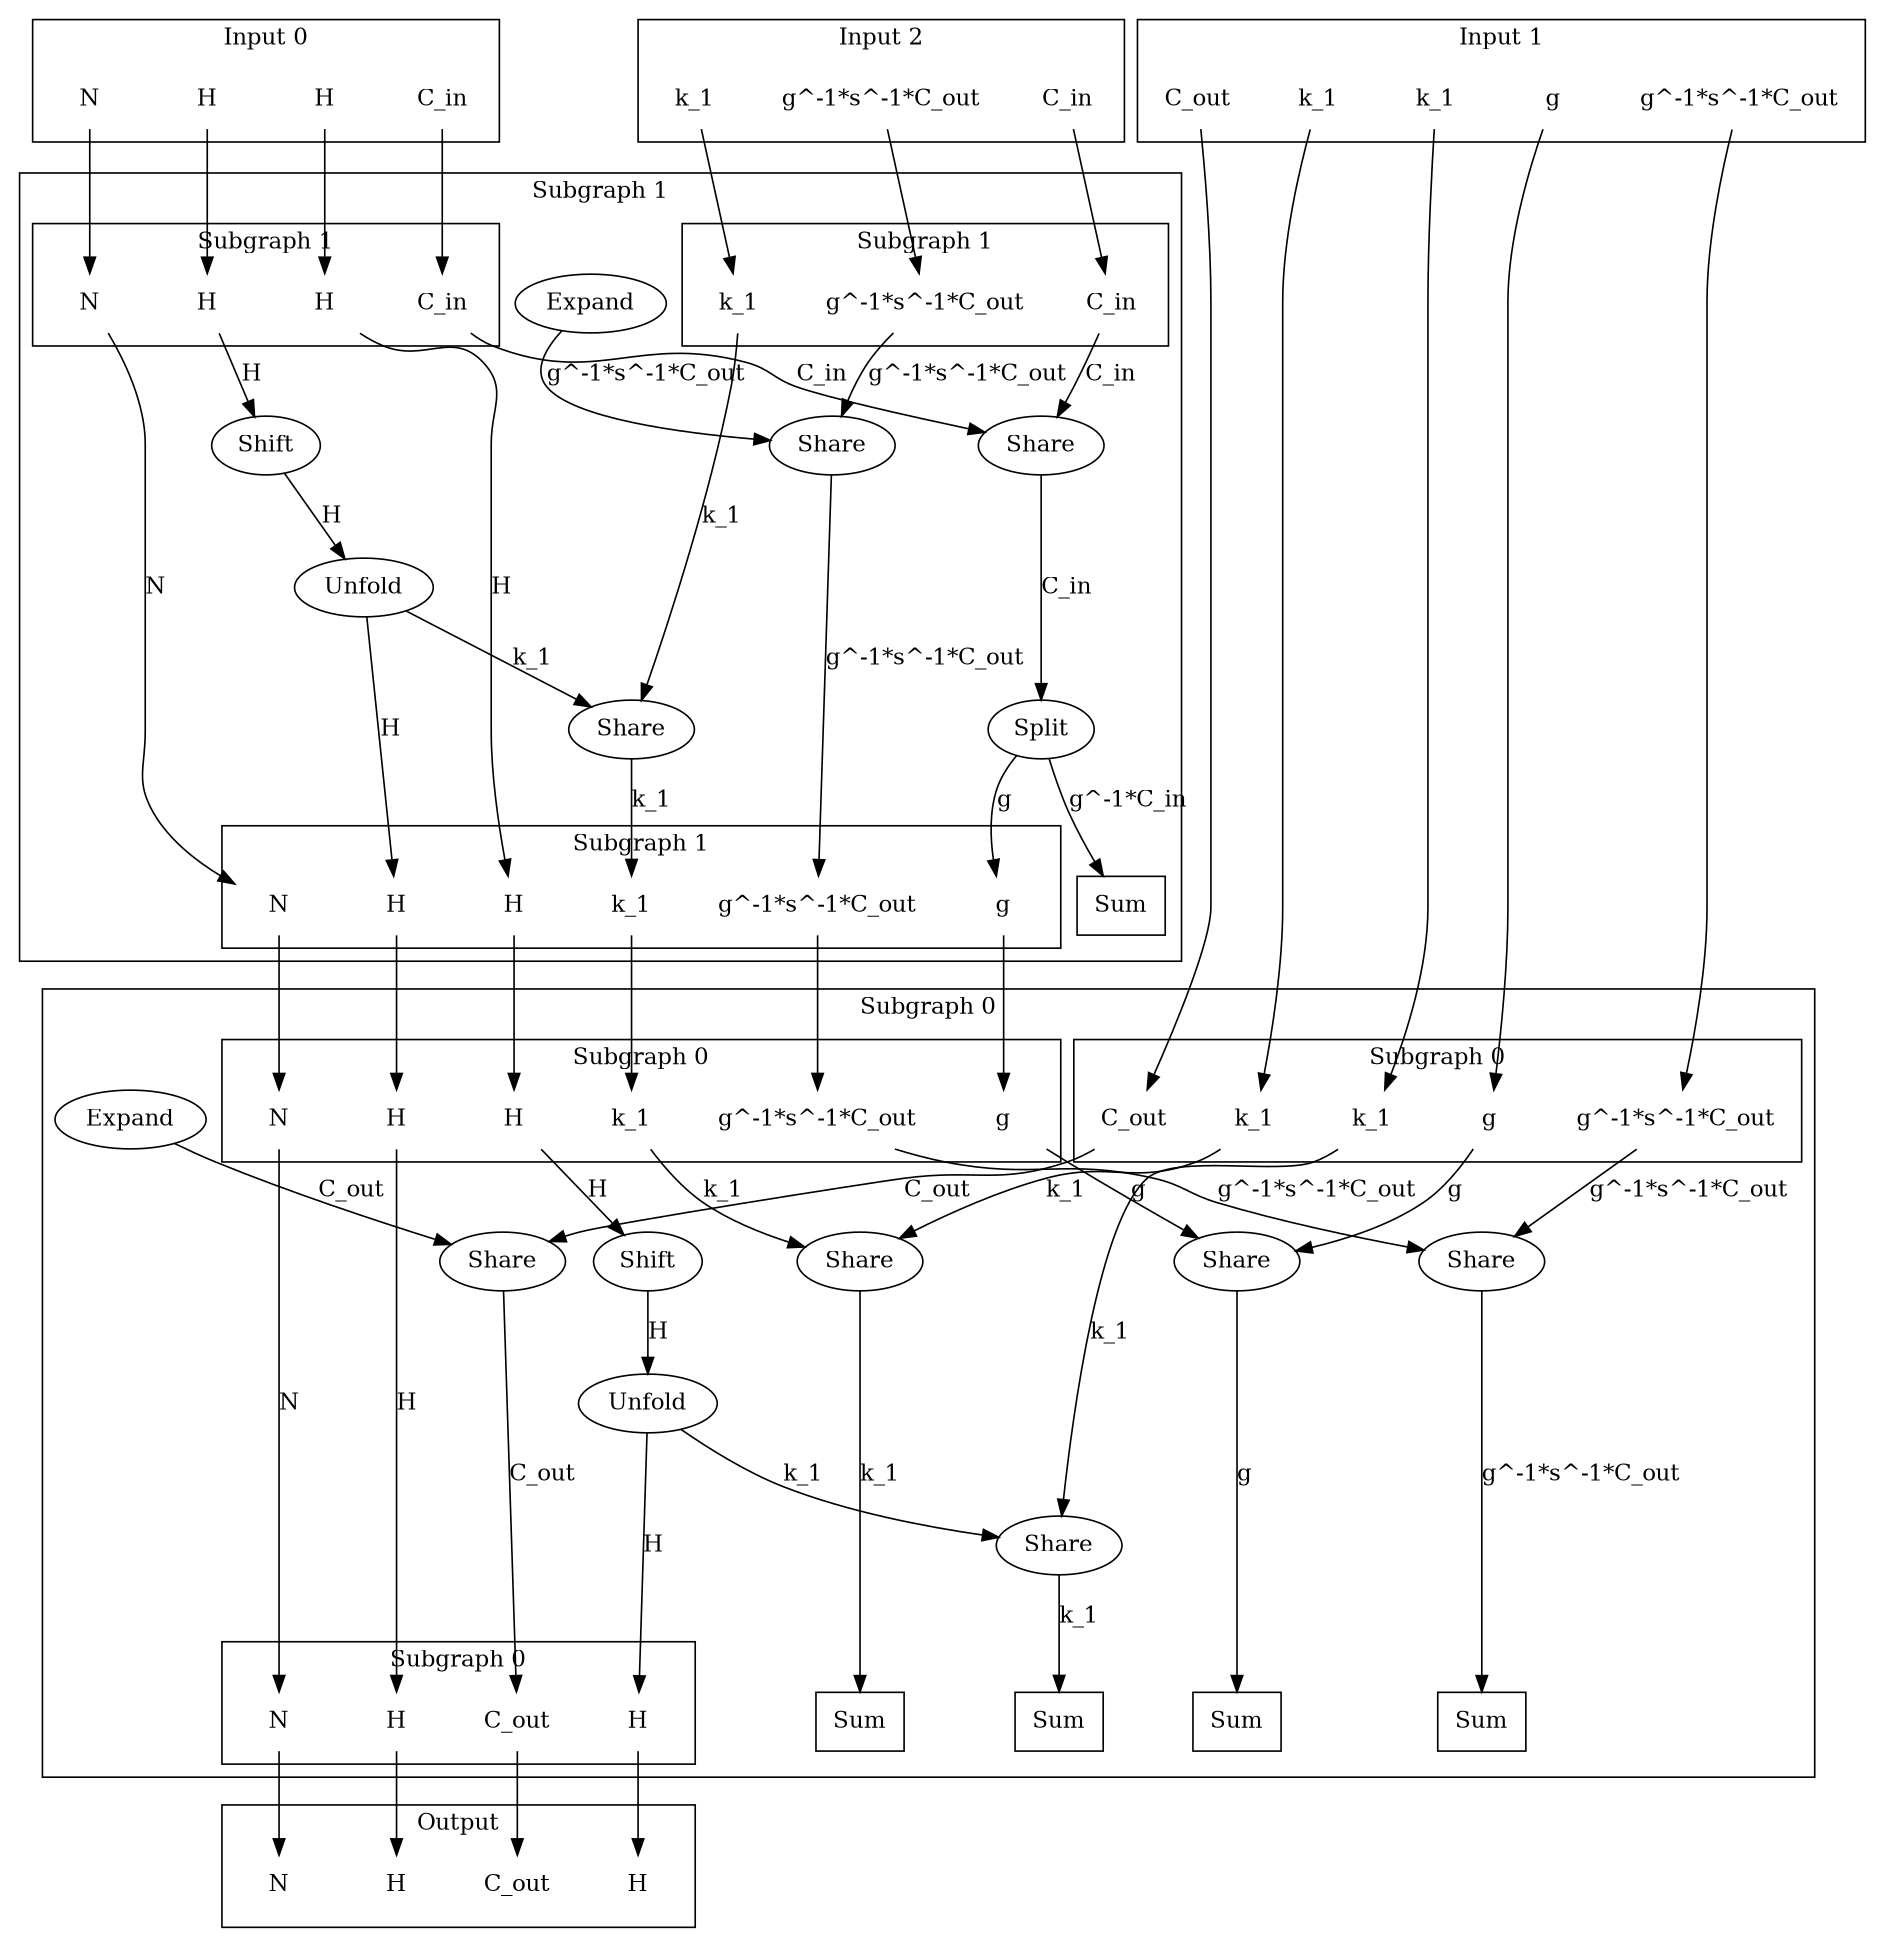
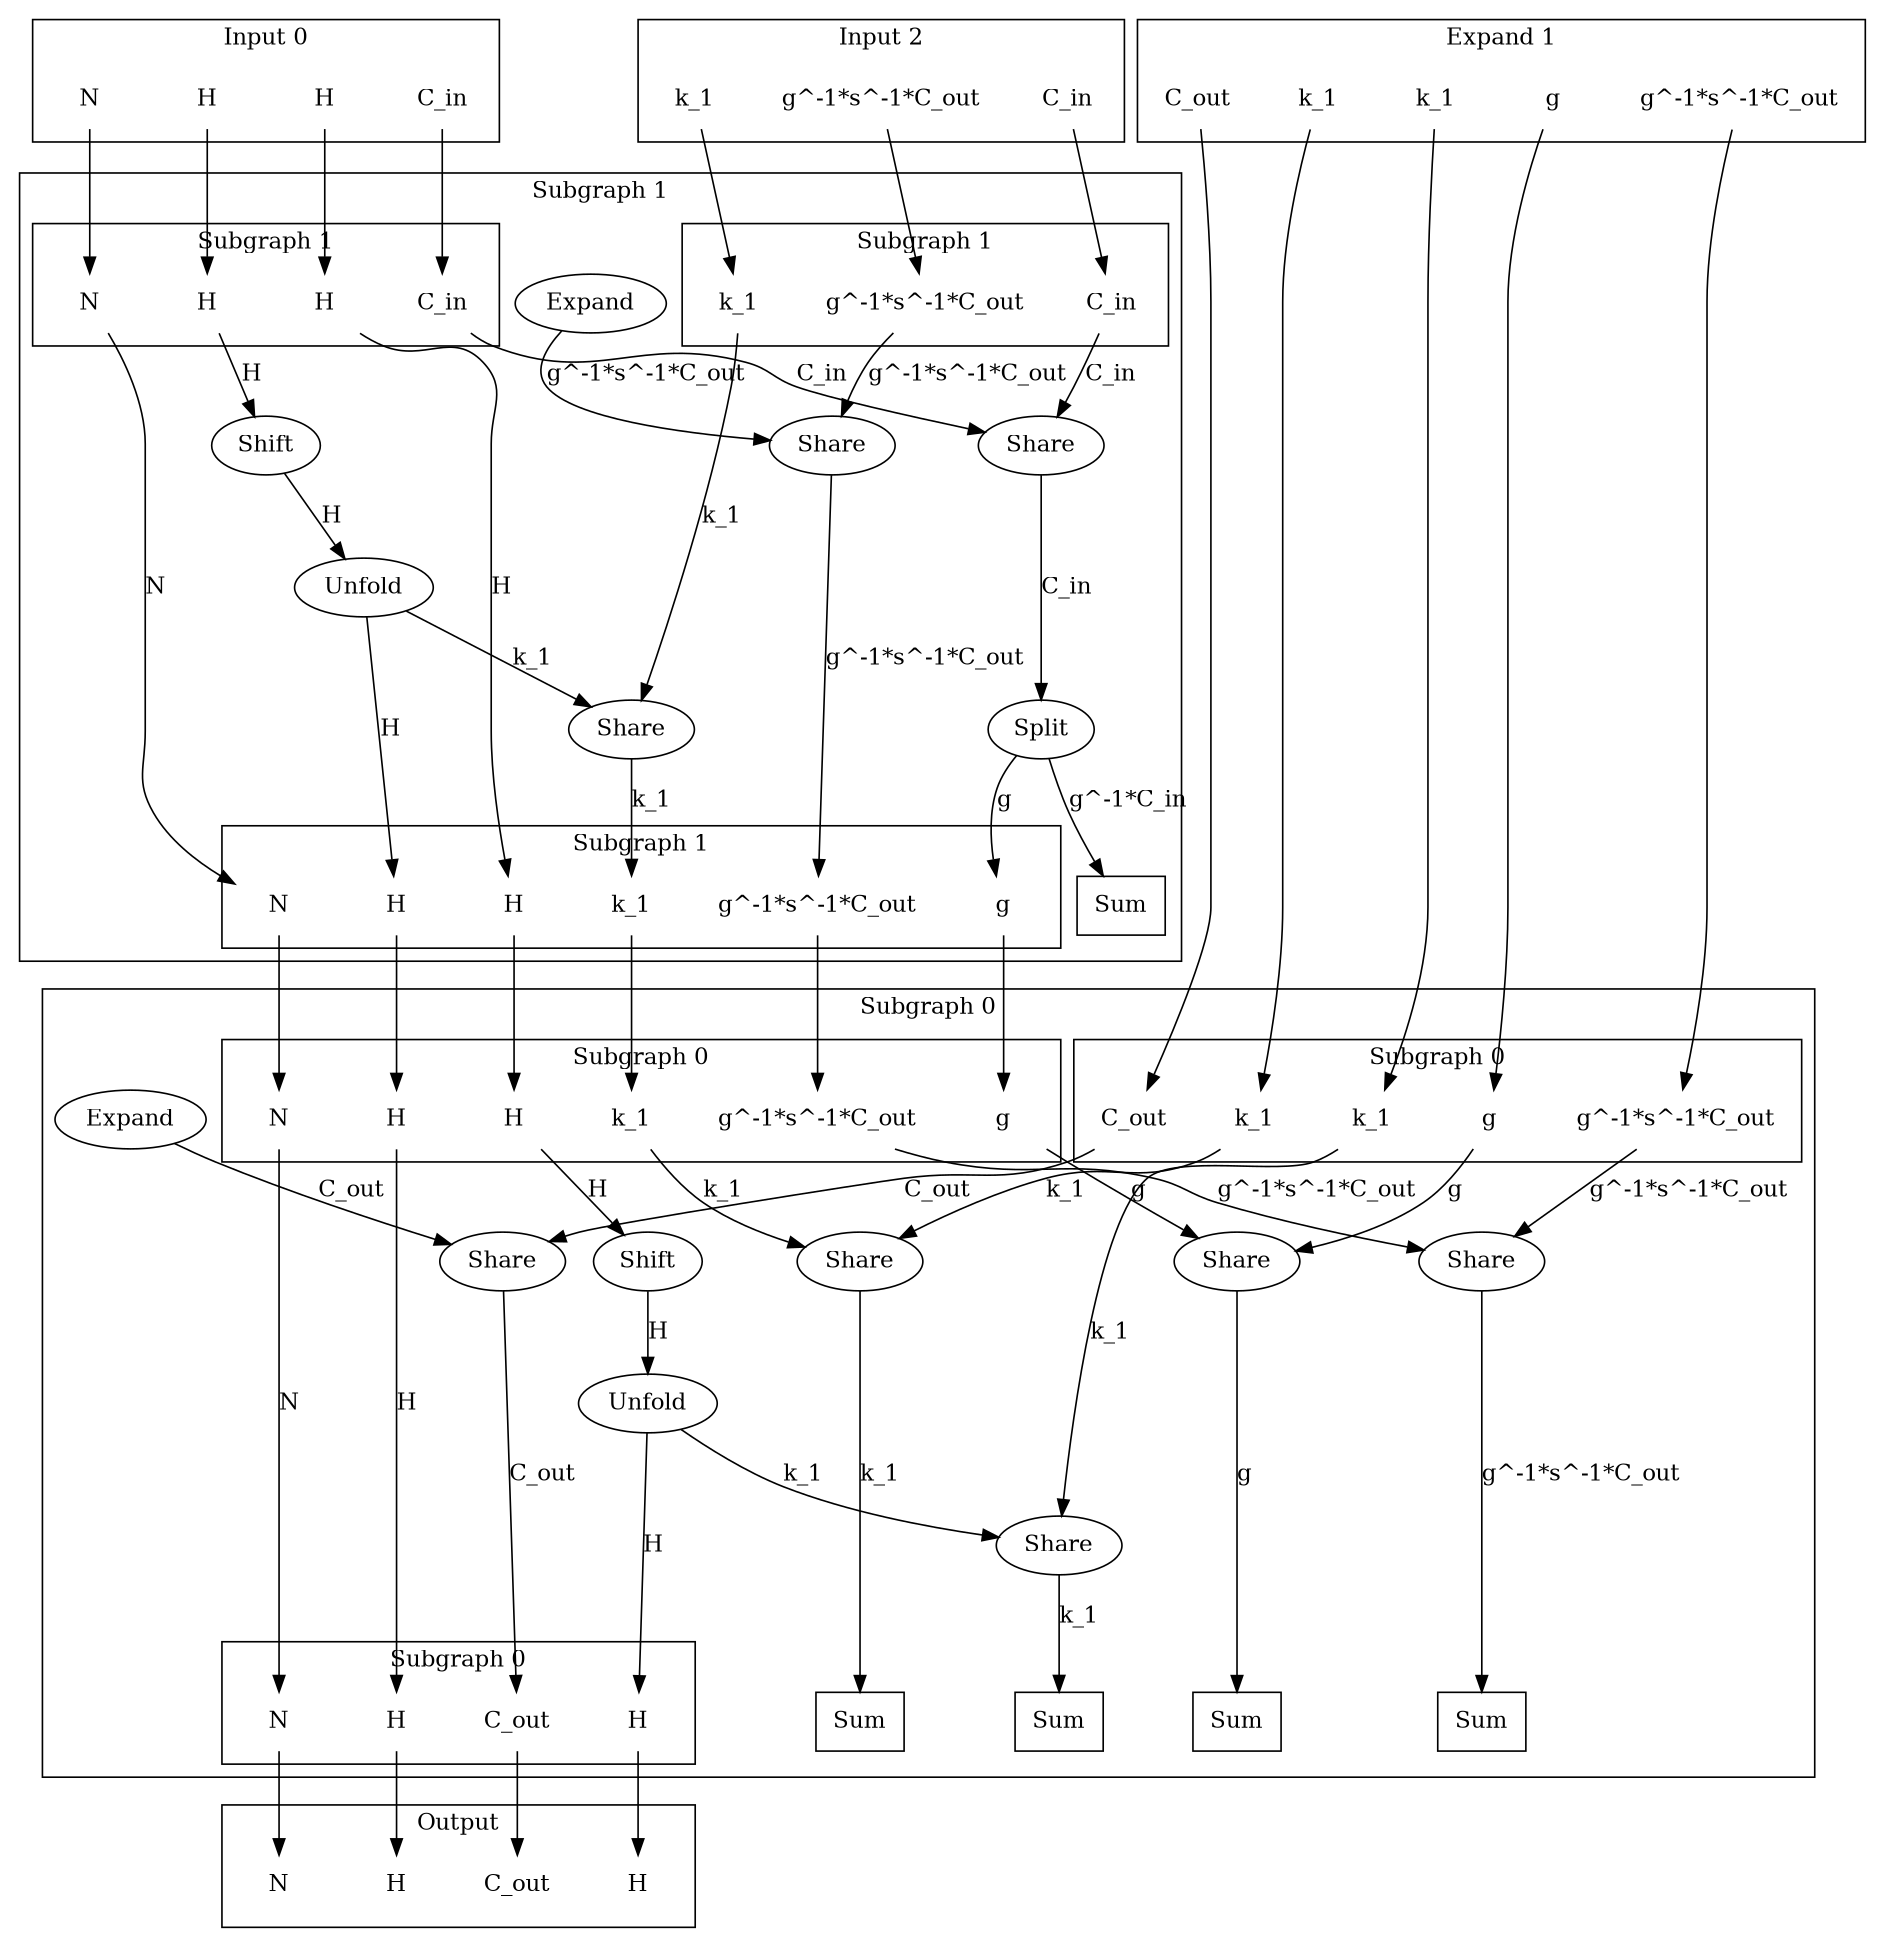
(1501, 38) -> (1501, 38)
